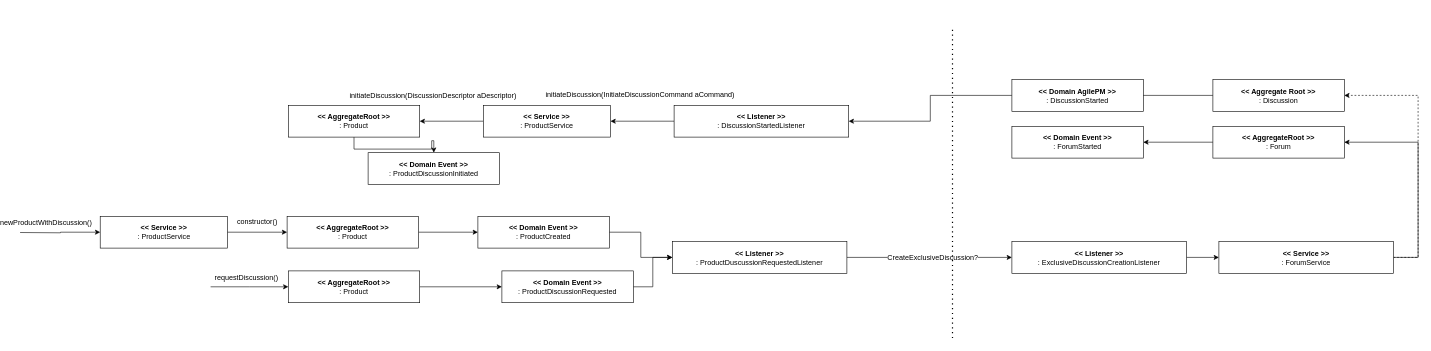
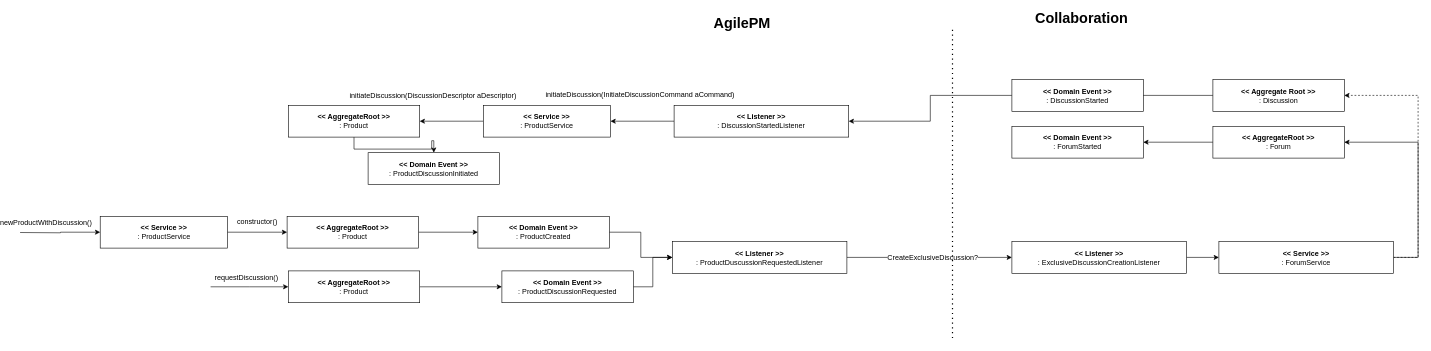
none -> (1081, 19)
none -> (742, 24)
(1078, 96) -> (1078, 96)
